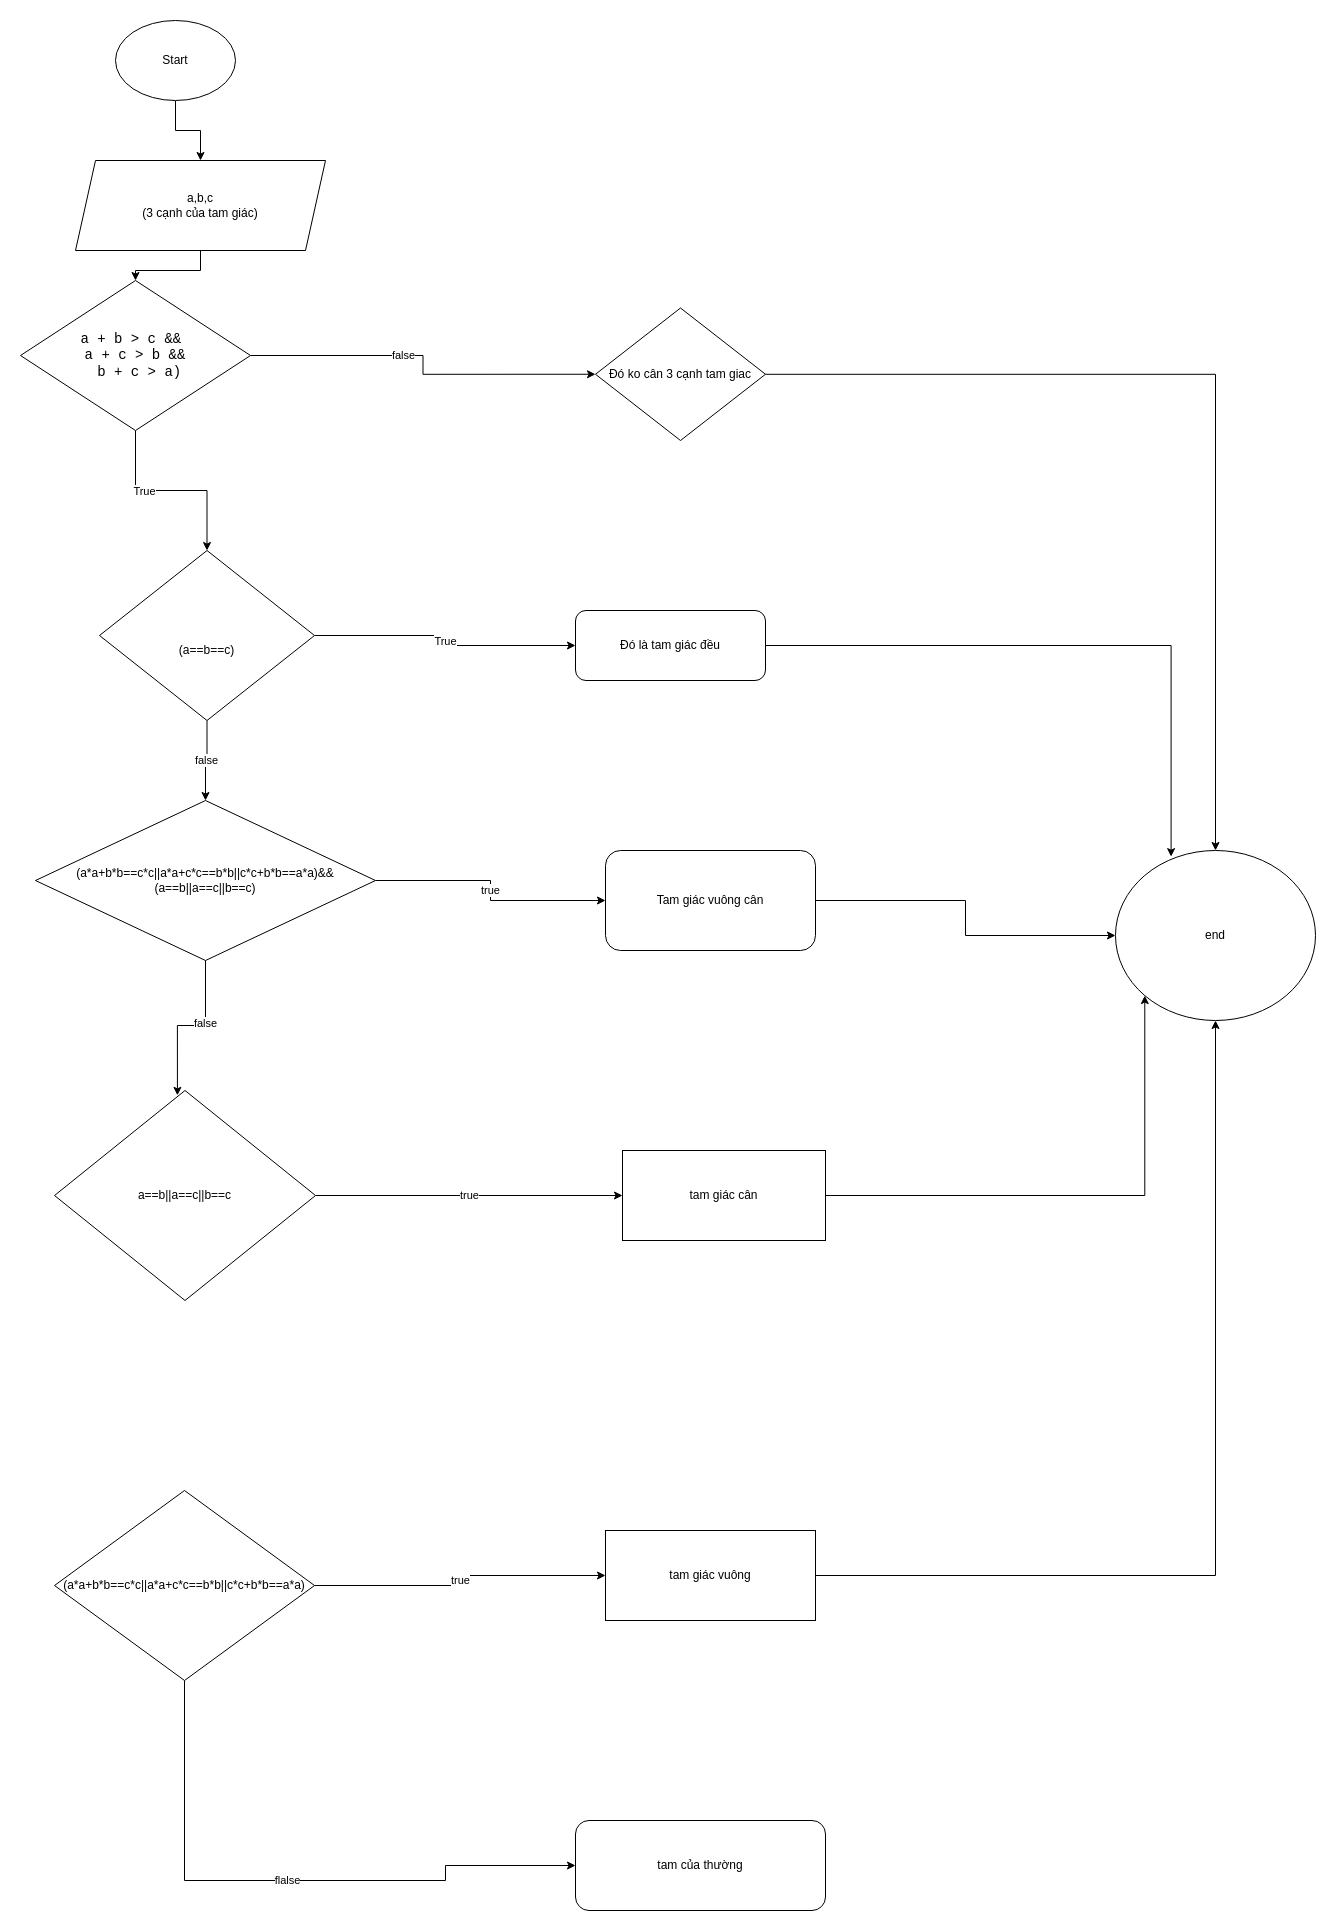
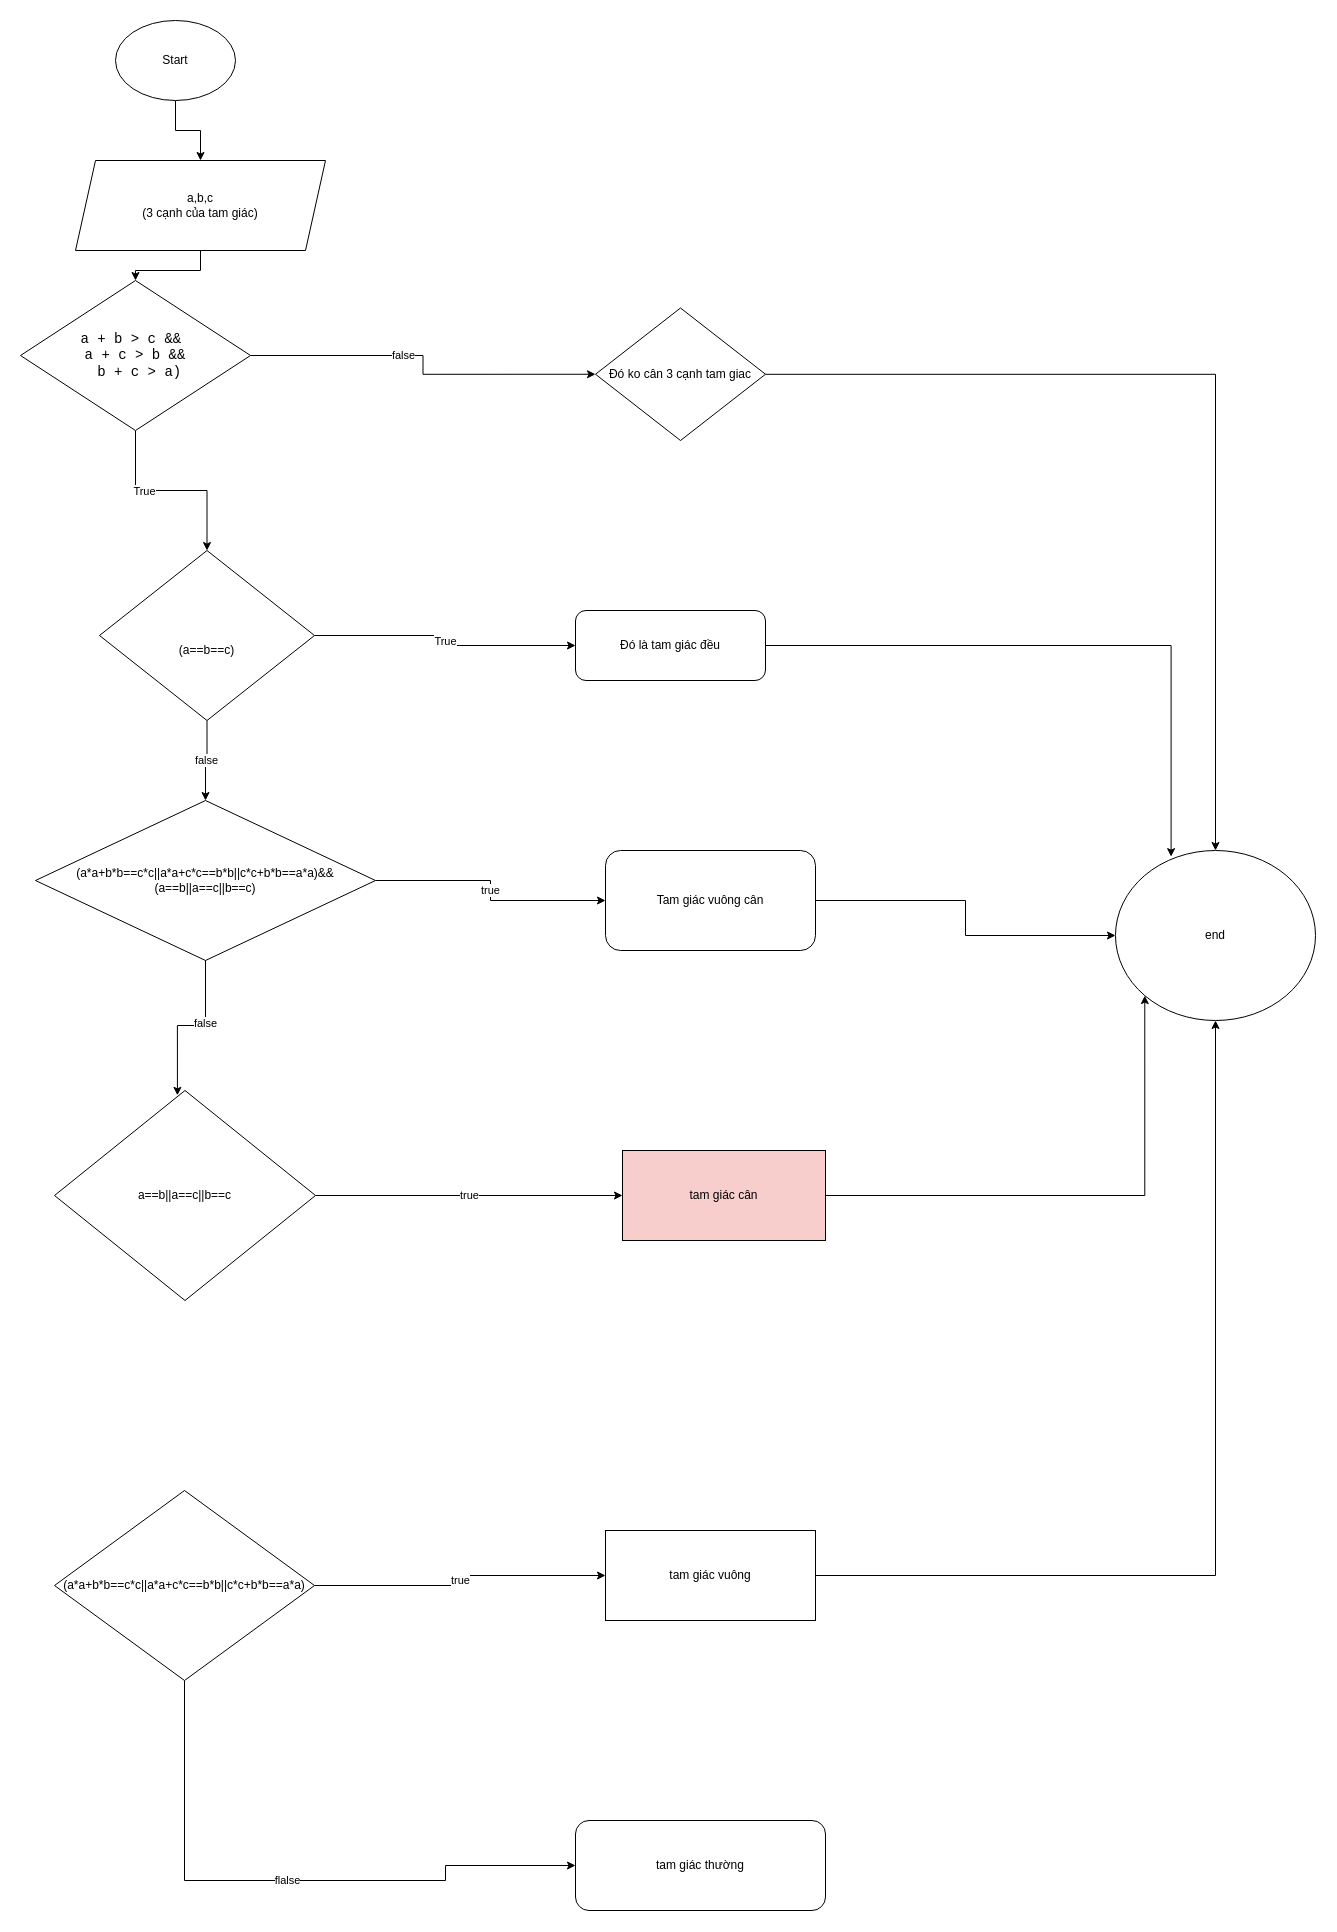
(724, 1196) -> (724, 1196)
(701, 1866) -> (701, 1866)
